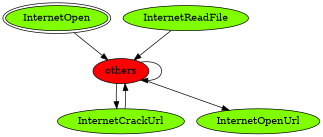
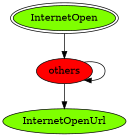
(186, 18) -> none
(121, 121) -> none
